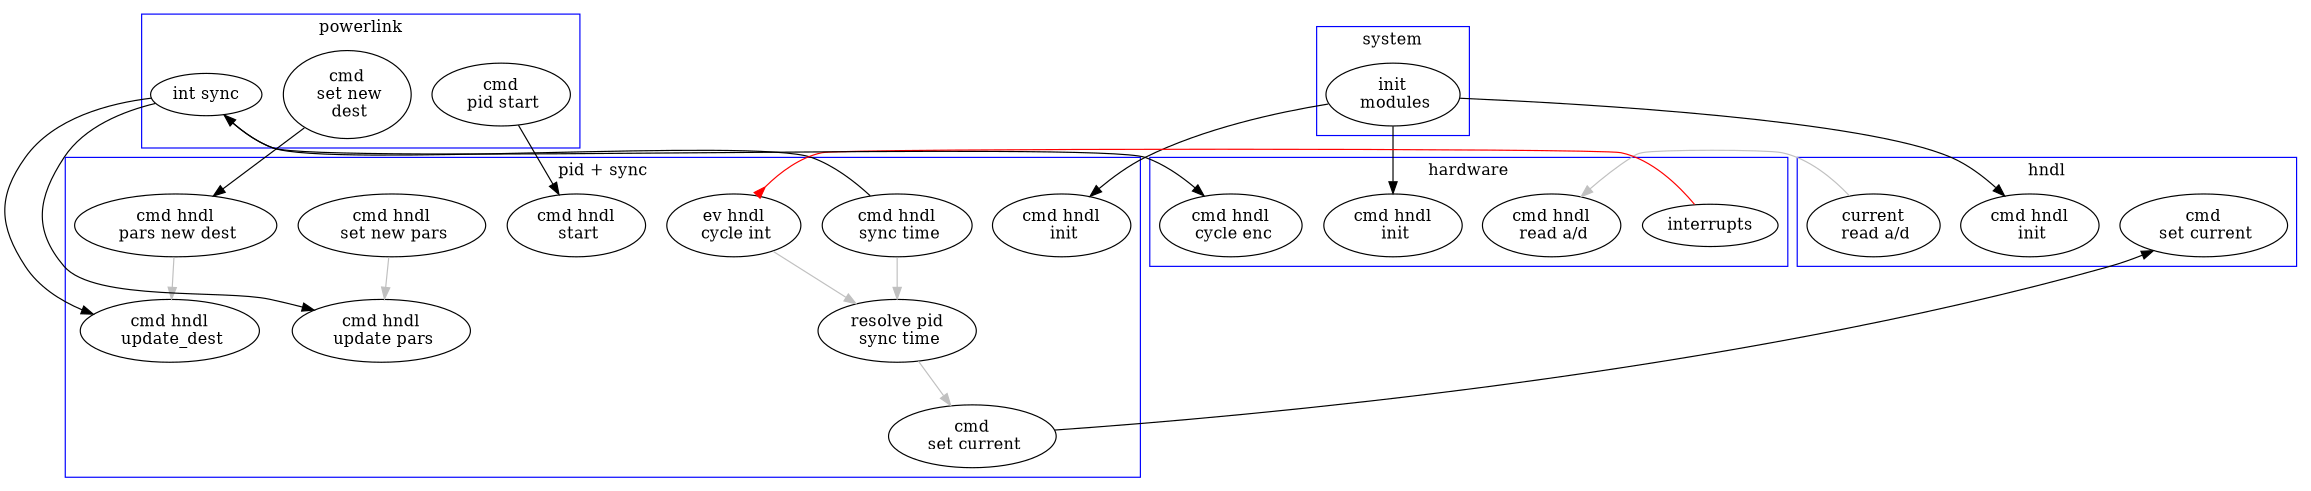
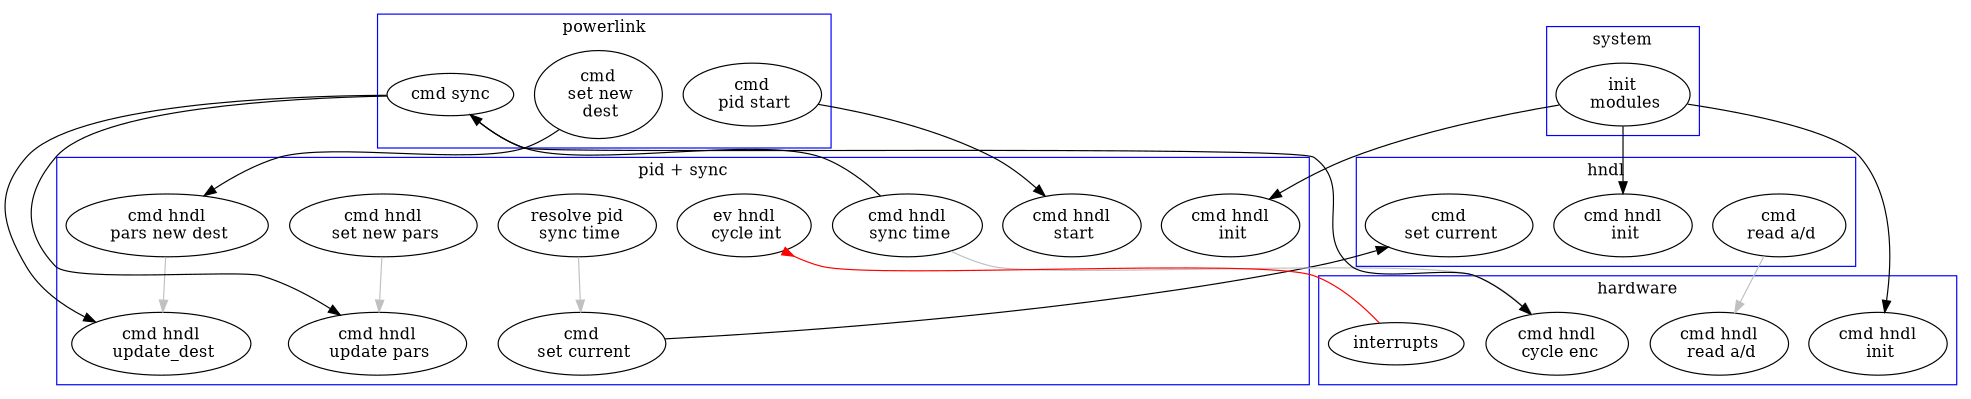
(206, 95) -> (450, 95)
(1874, 225) -> (1779, 225)
(897, 272) -> (1342, 268)
(809, 274) -> none
